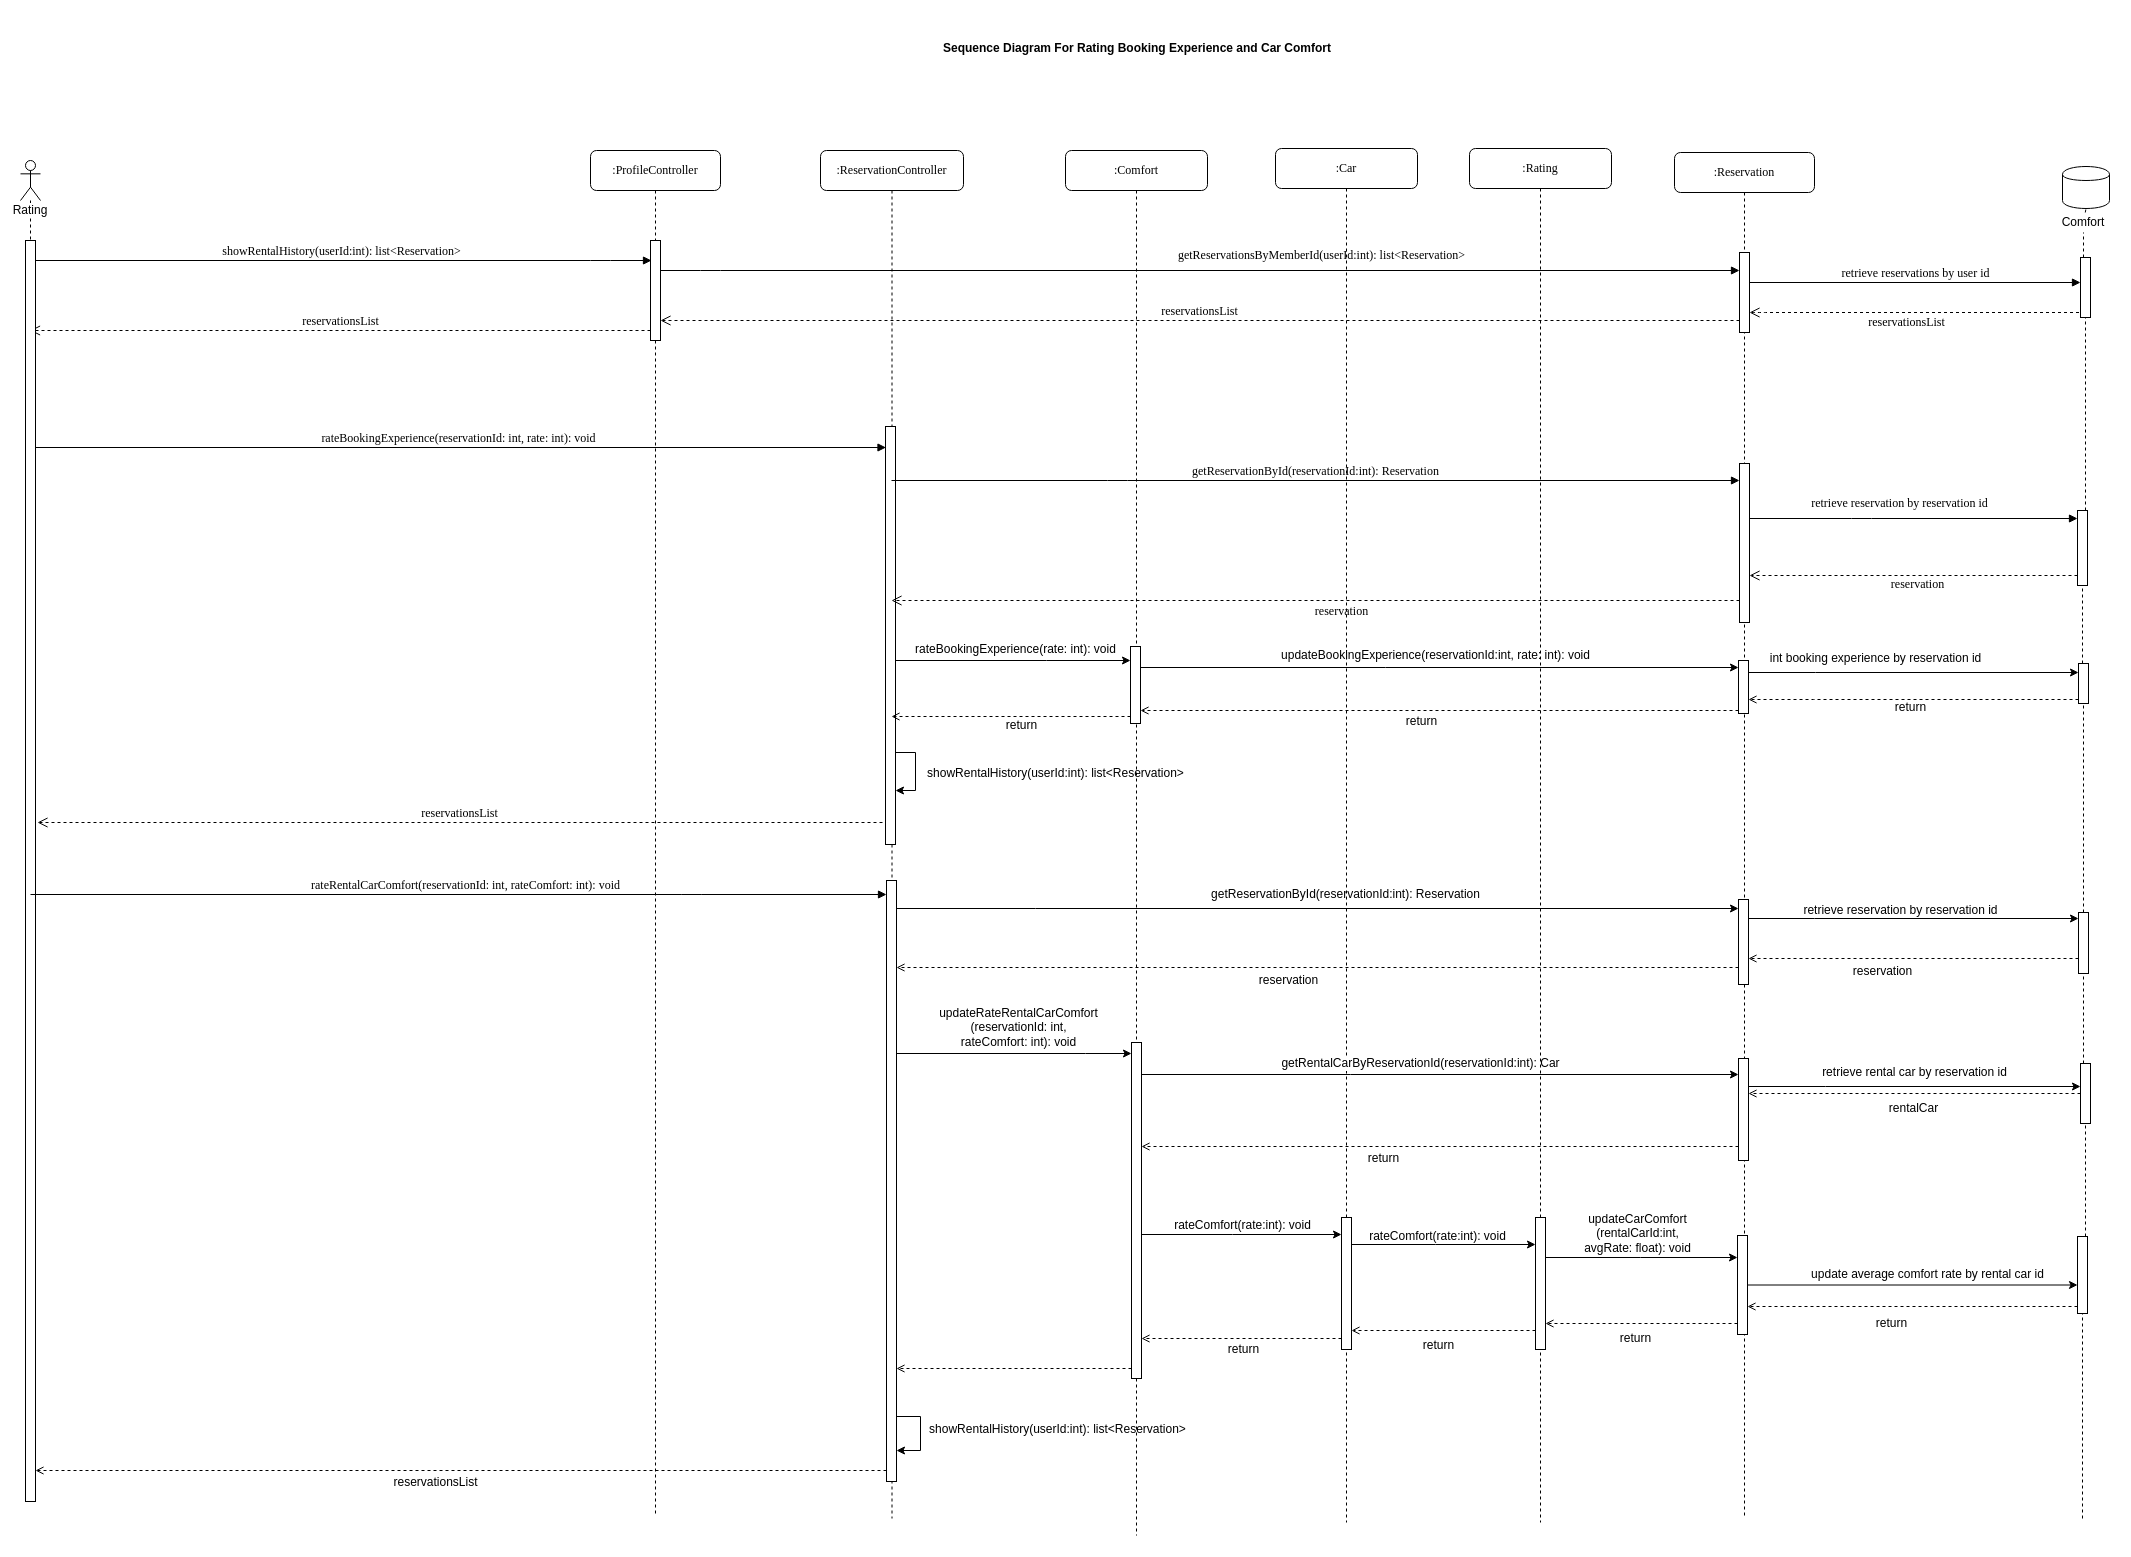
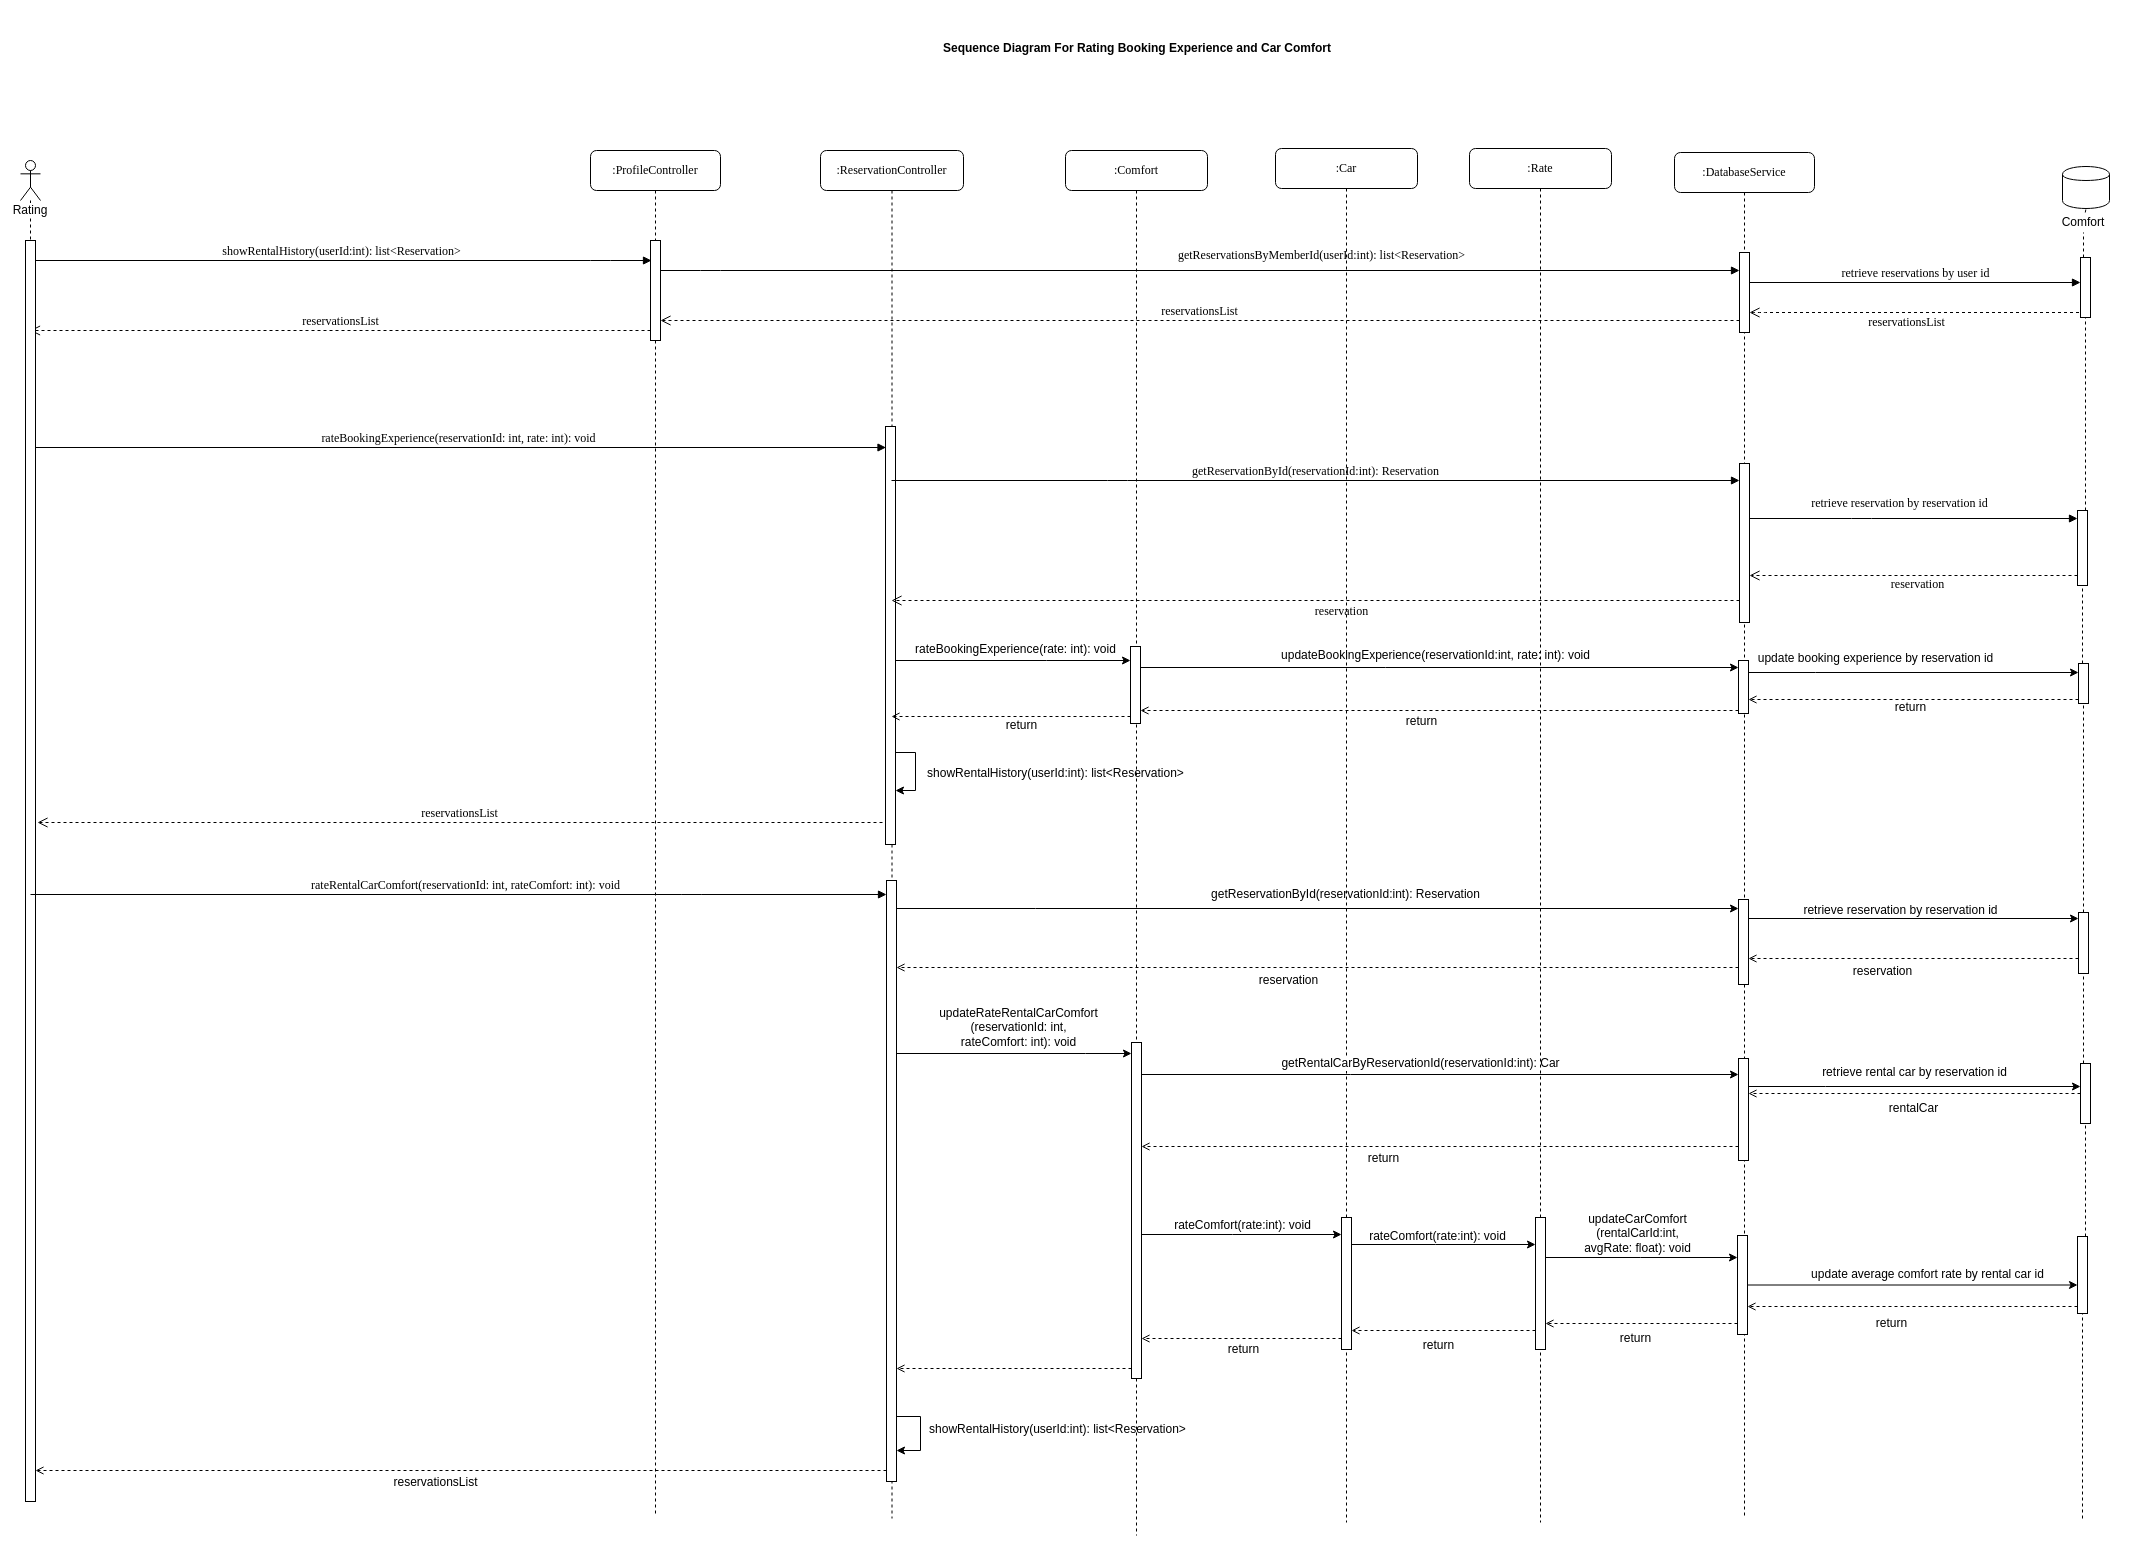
(1541, 169) -> (1541, 169)
(1745, 173) -> (1745, 173)
(1876, 659) -> (1876, 659)
